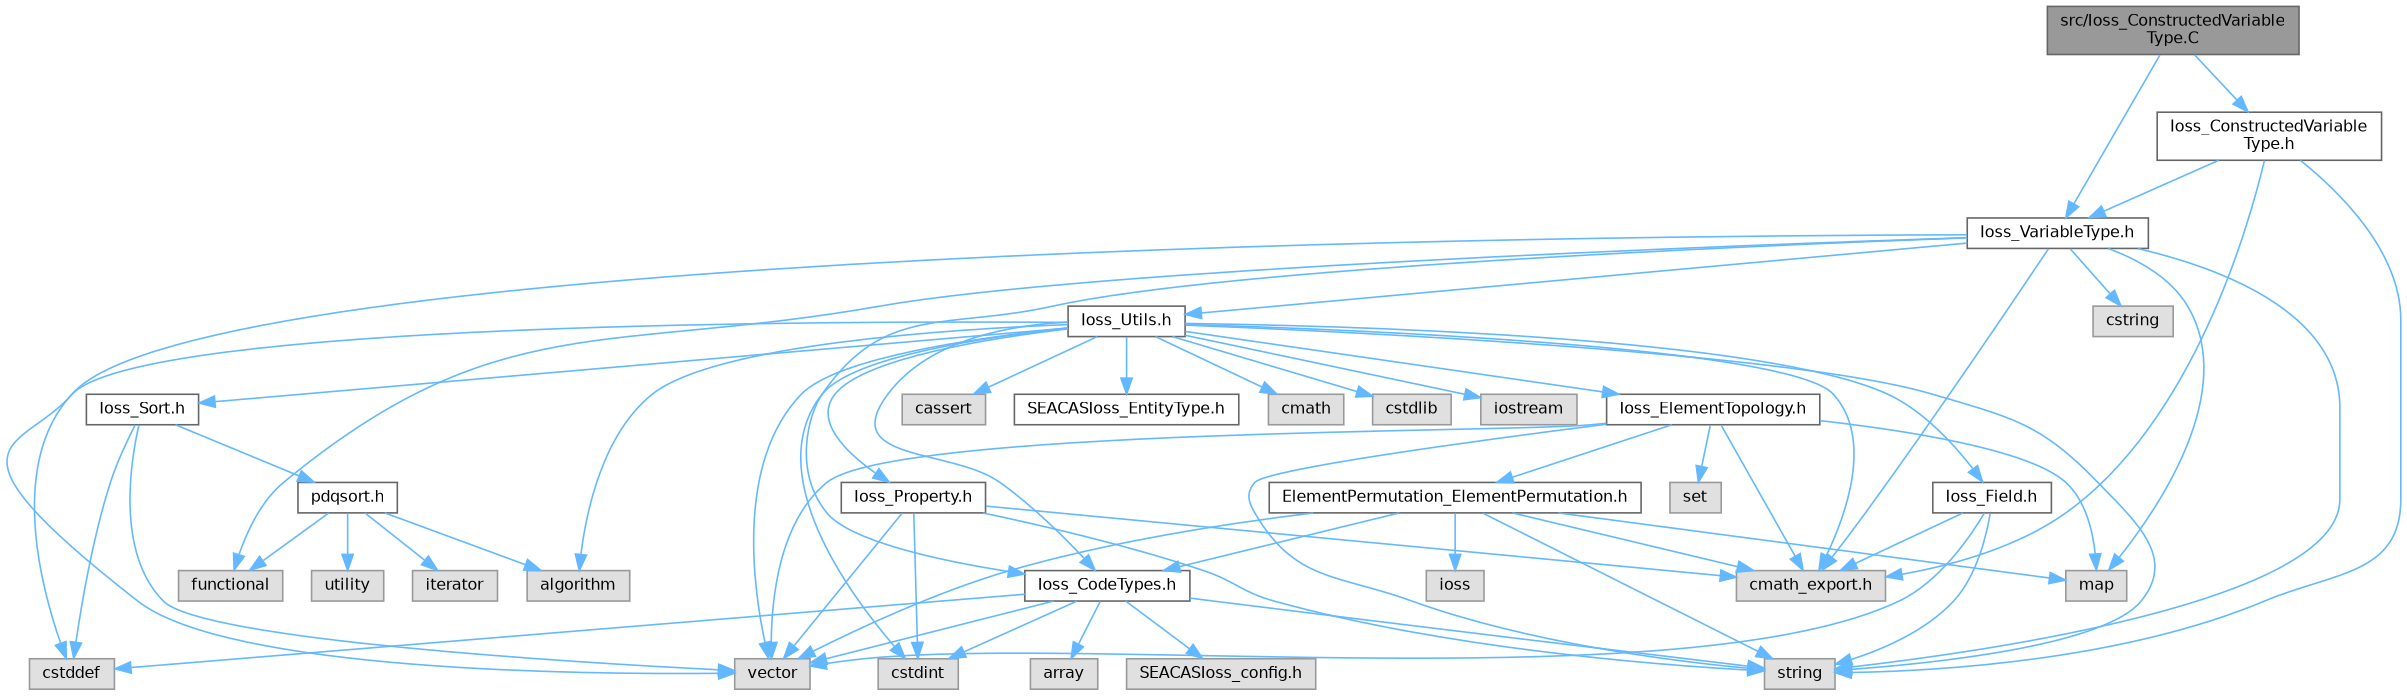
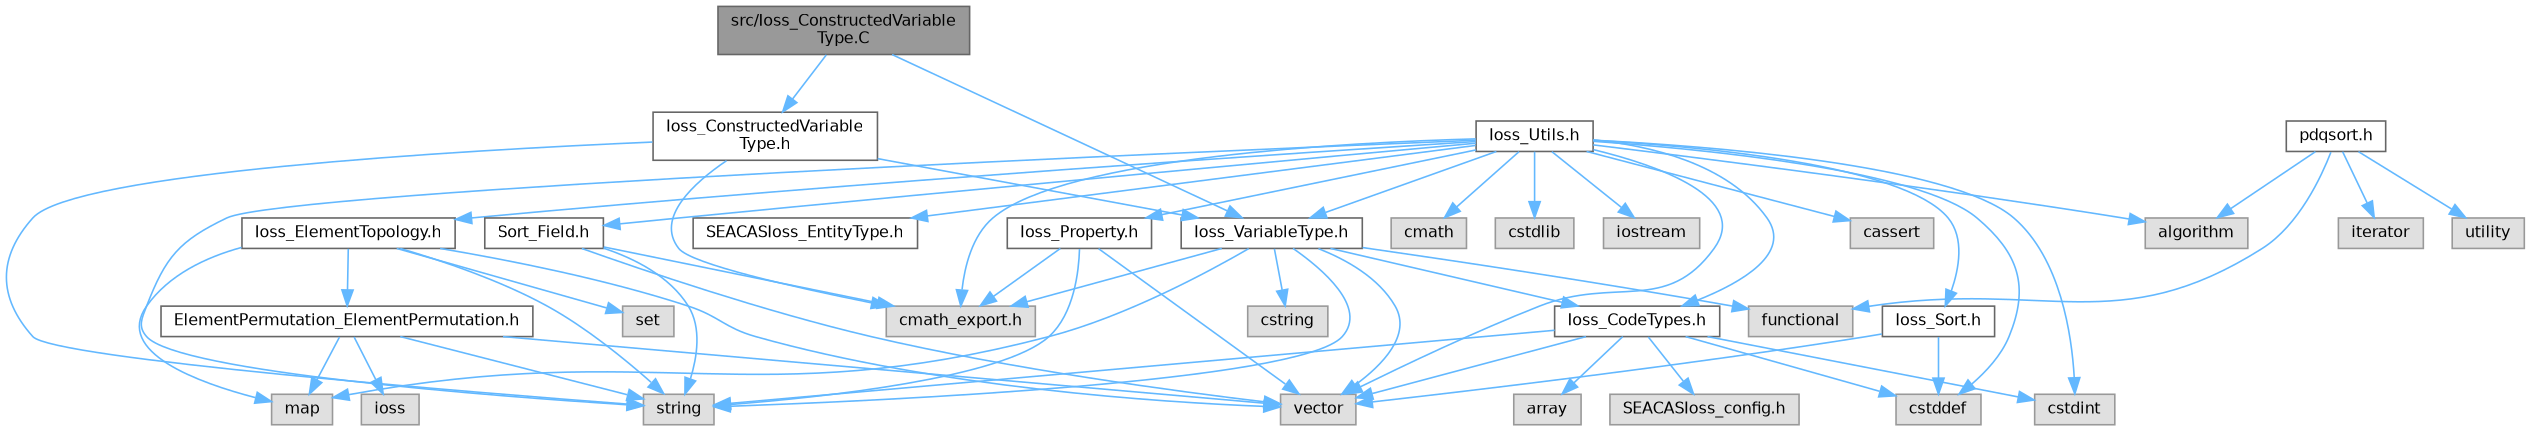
(1584, 278) -> (1411, 182)
(237, 450) -> none
(1758, 491) -> none
(1992, 498) -> (544, 233)
(1625, 540) -> none
(1262, 546) -> none
(916, 578) -> none
